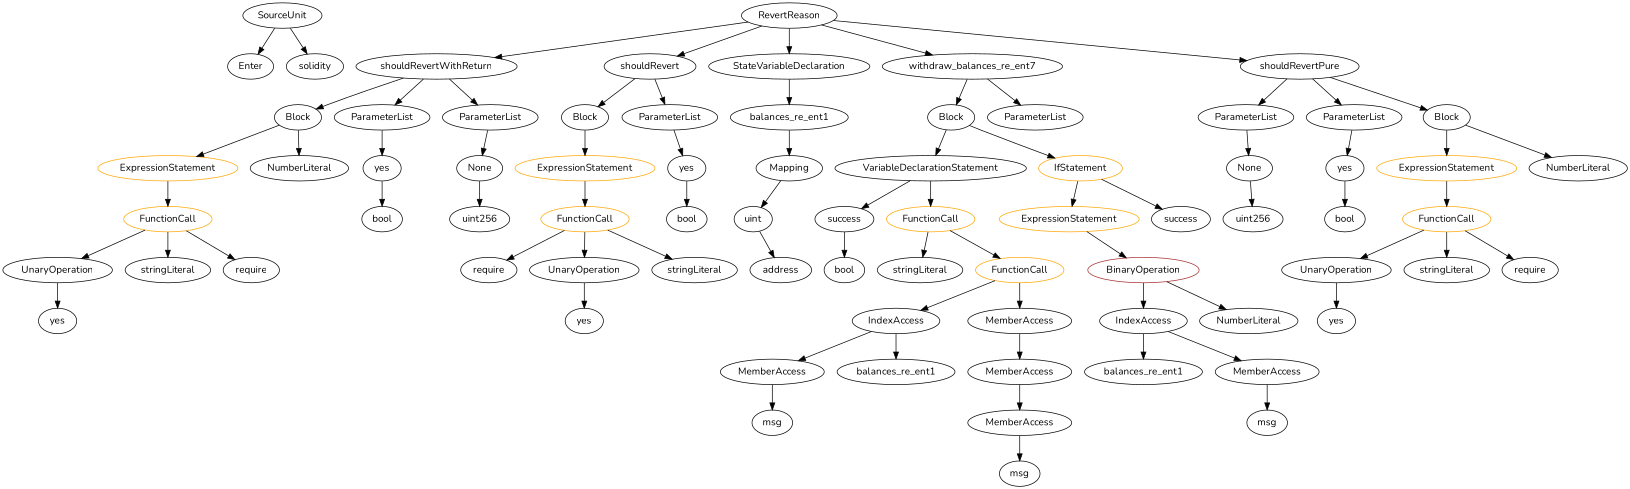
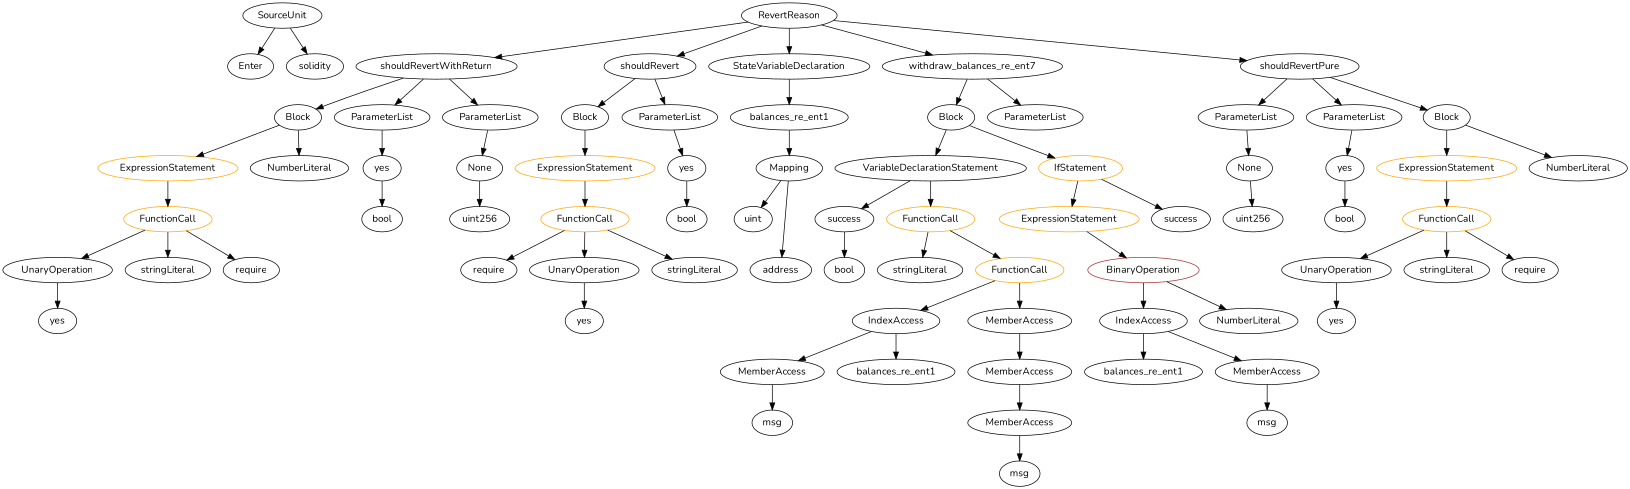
(765, 241) -> (785, 216)
